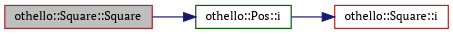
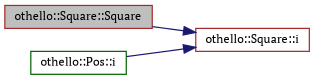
(168, 17) -> (168, 29)
